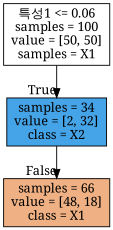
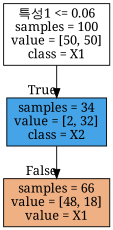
(57, 34) -> (57, 34)
(57, 203) -> (57, 203)
